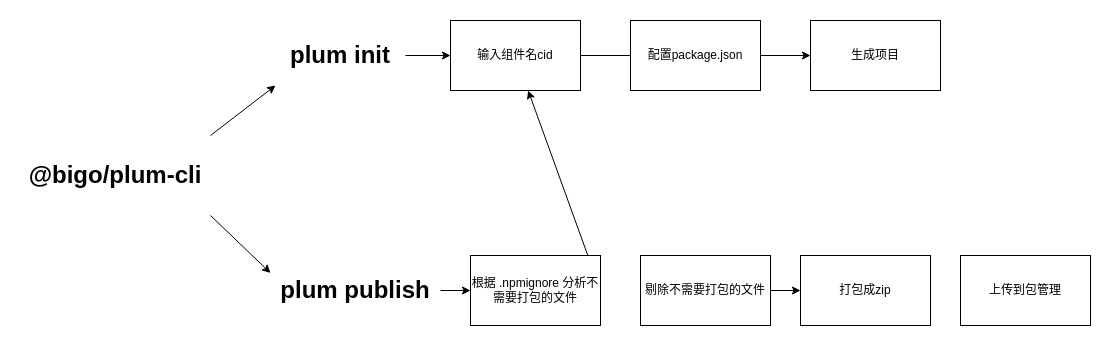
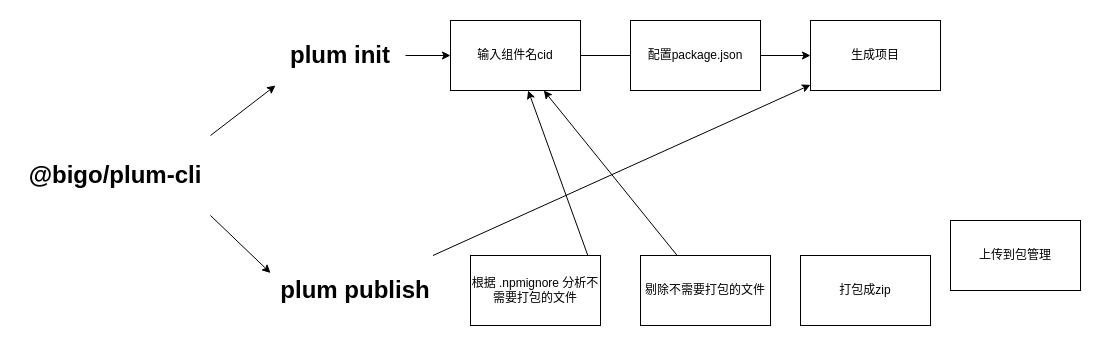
(452, 291) -> (618, 172)
(782, 291) -> (613, 176)
(1026, 291) -> (1016, 256)
